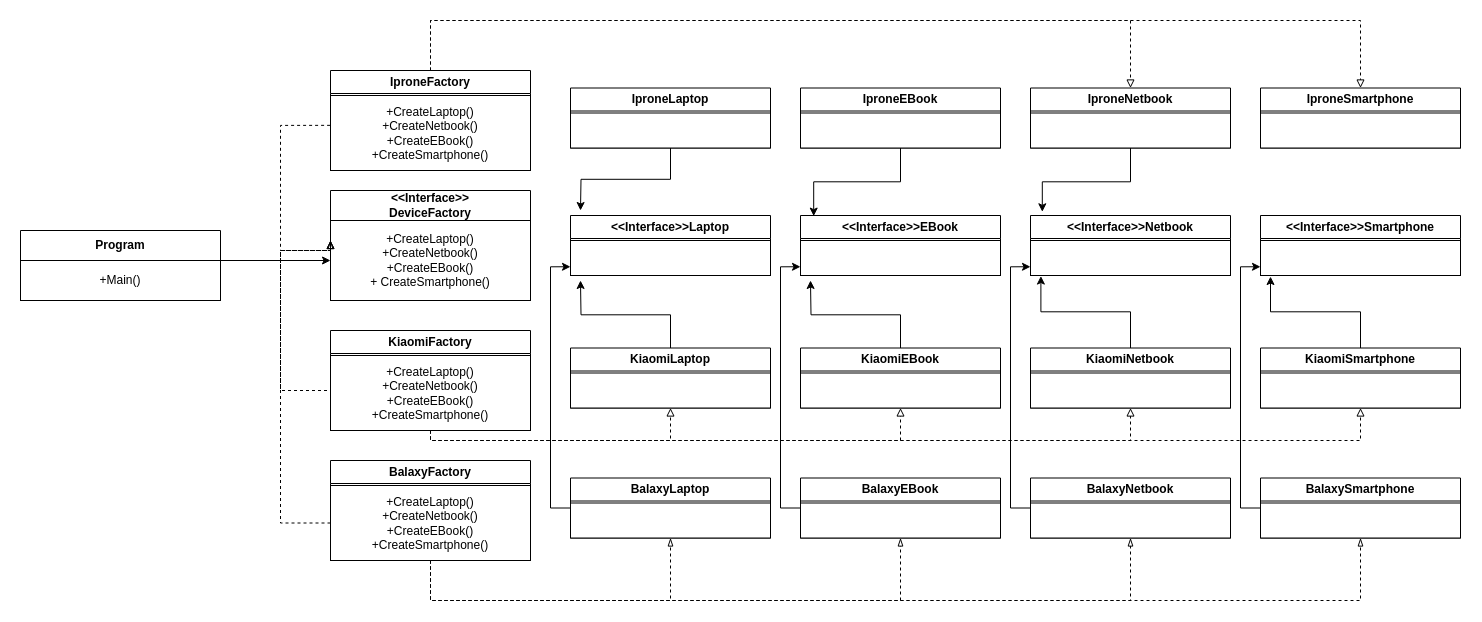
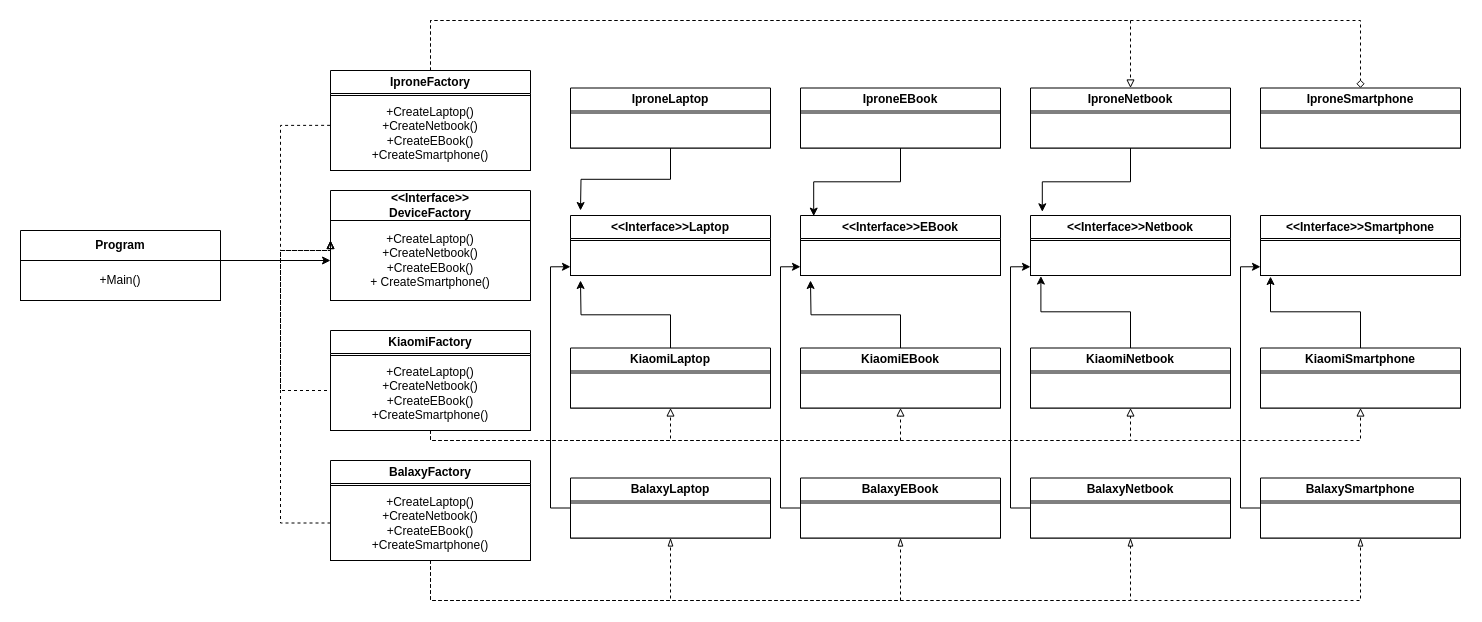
(1361, 78) -> (1361, 78)
